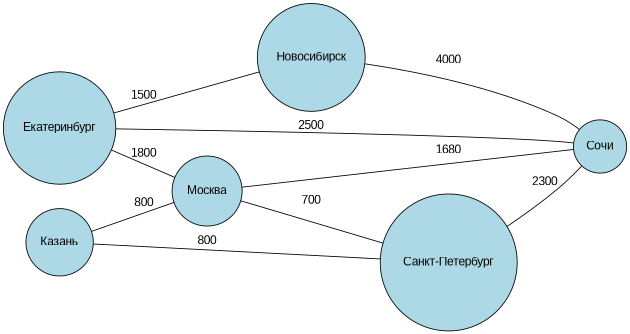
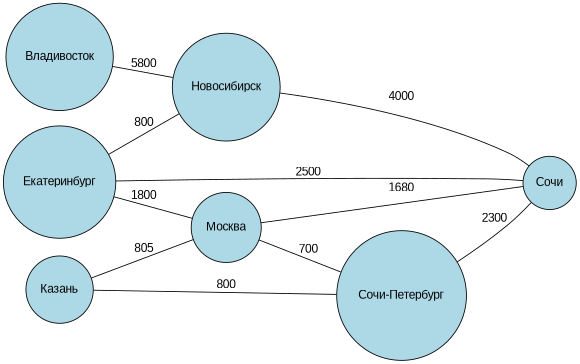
none -> (60, 57)
(144, 96) -> (144, 123)
(144, 203) -> (144, 249)
(449, 262) -> (402, 296)
